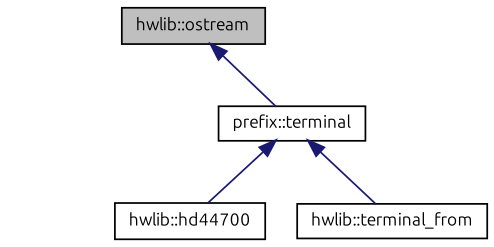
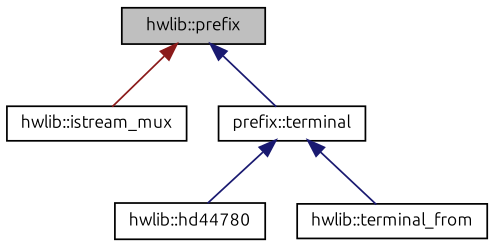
(194, 26) -> (194, 26)
none -> (97, 124)
(190, 221) -> (190, 221)
